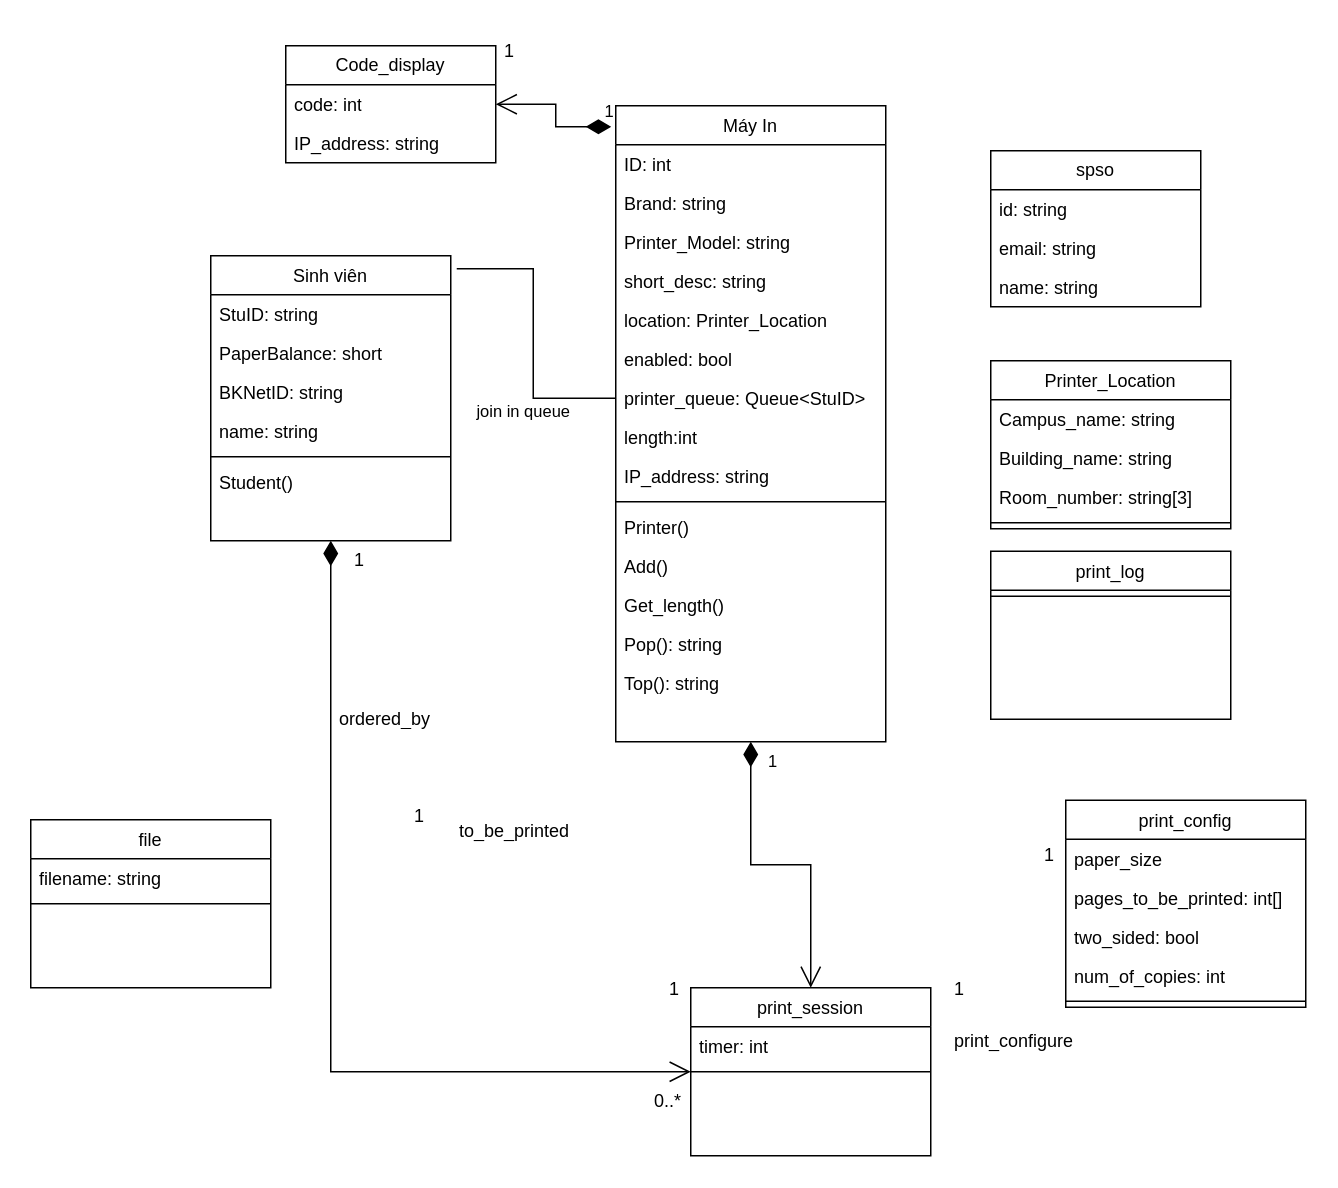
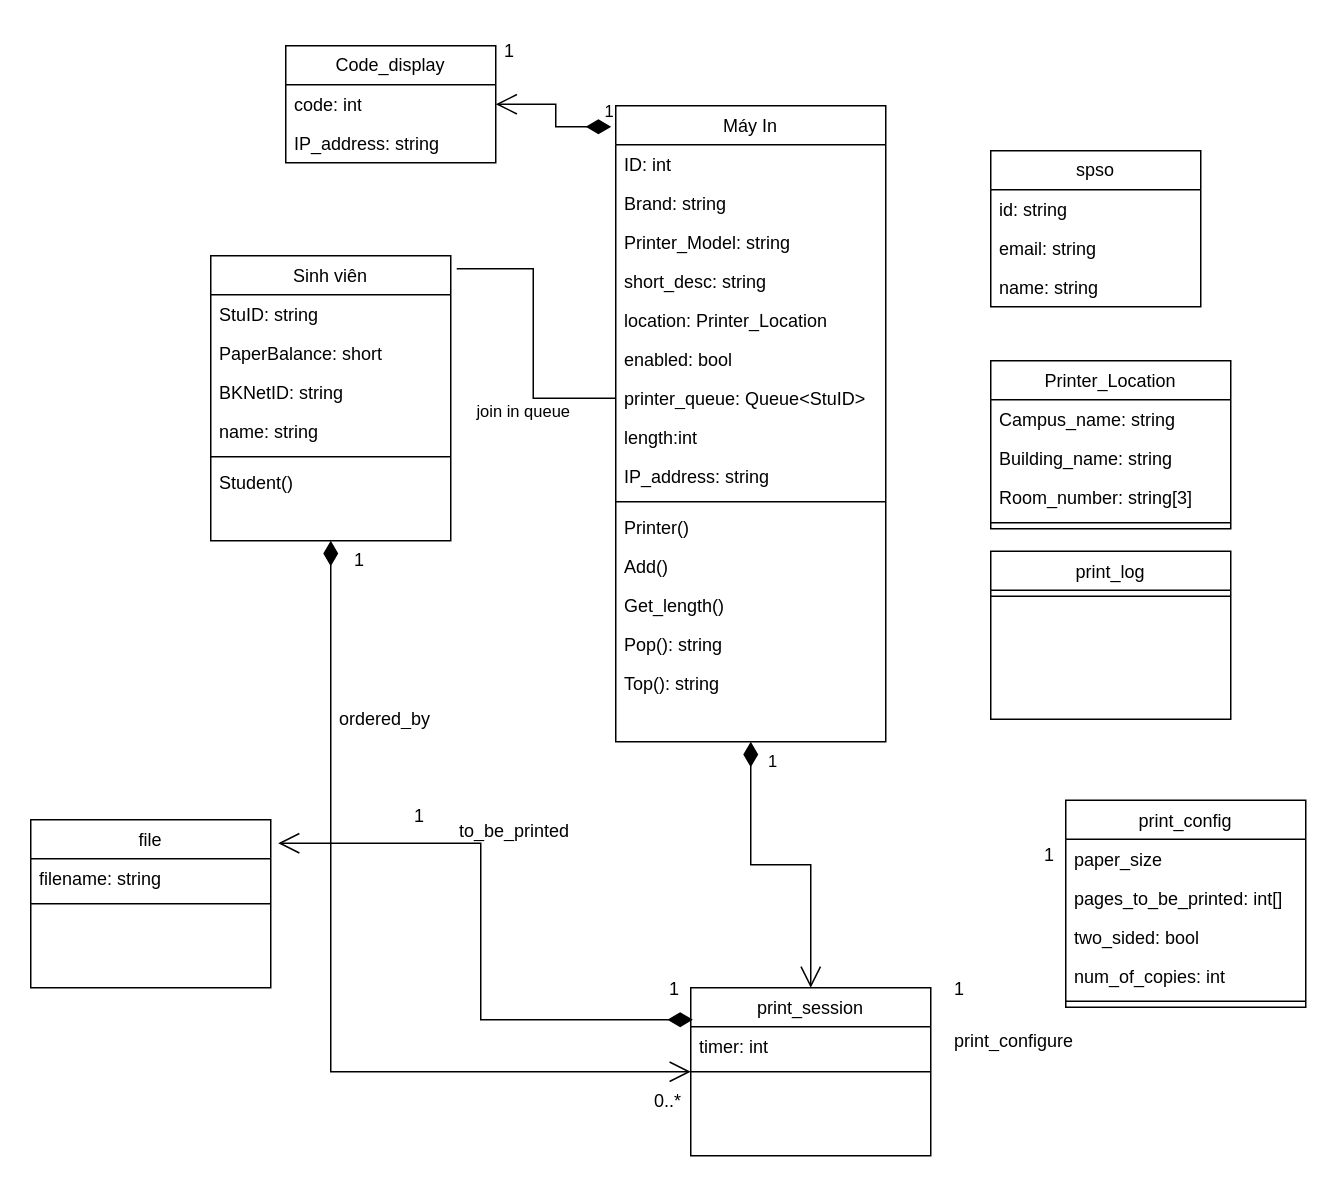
none -> (481, 926)
